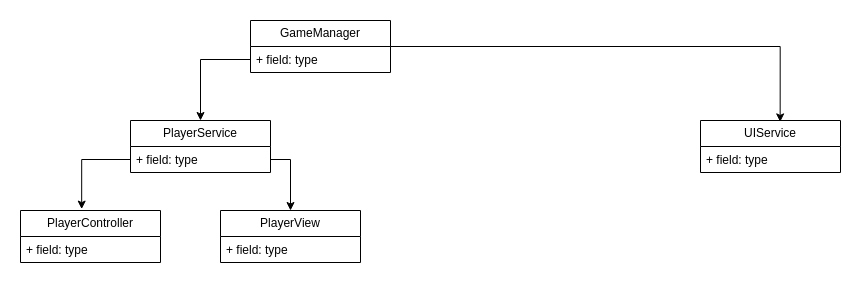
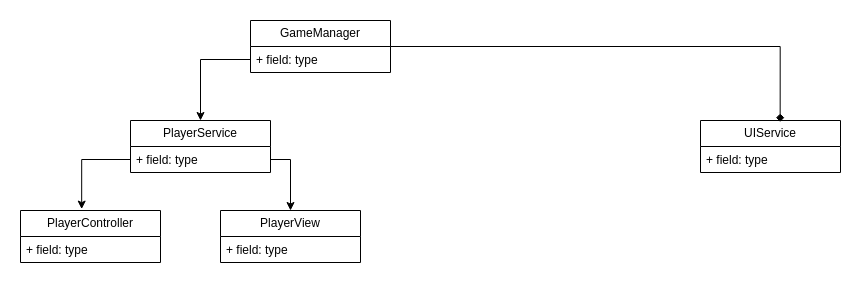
(780, 114) -> (780, 113)
